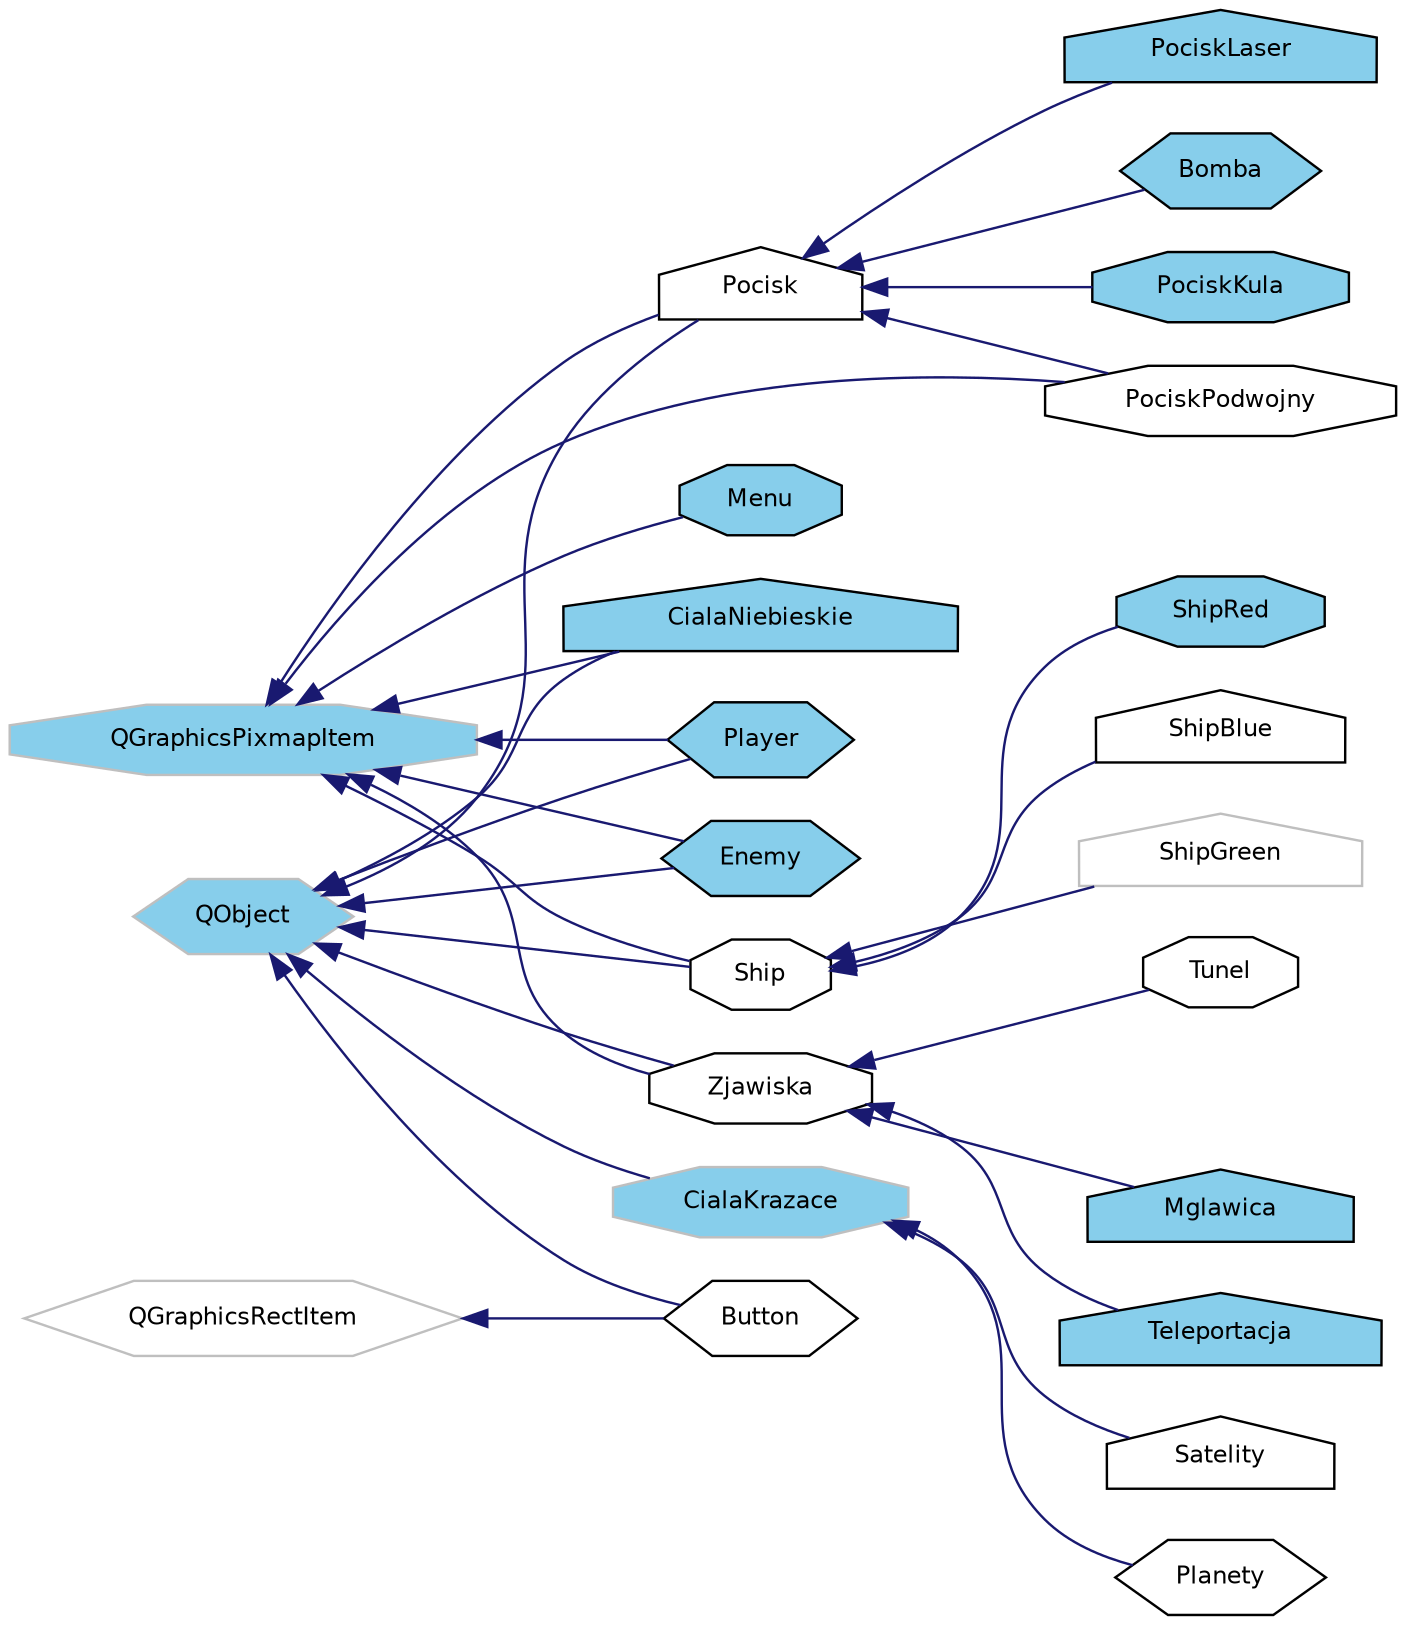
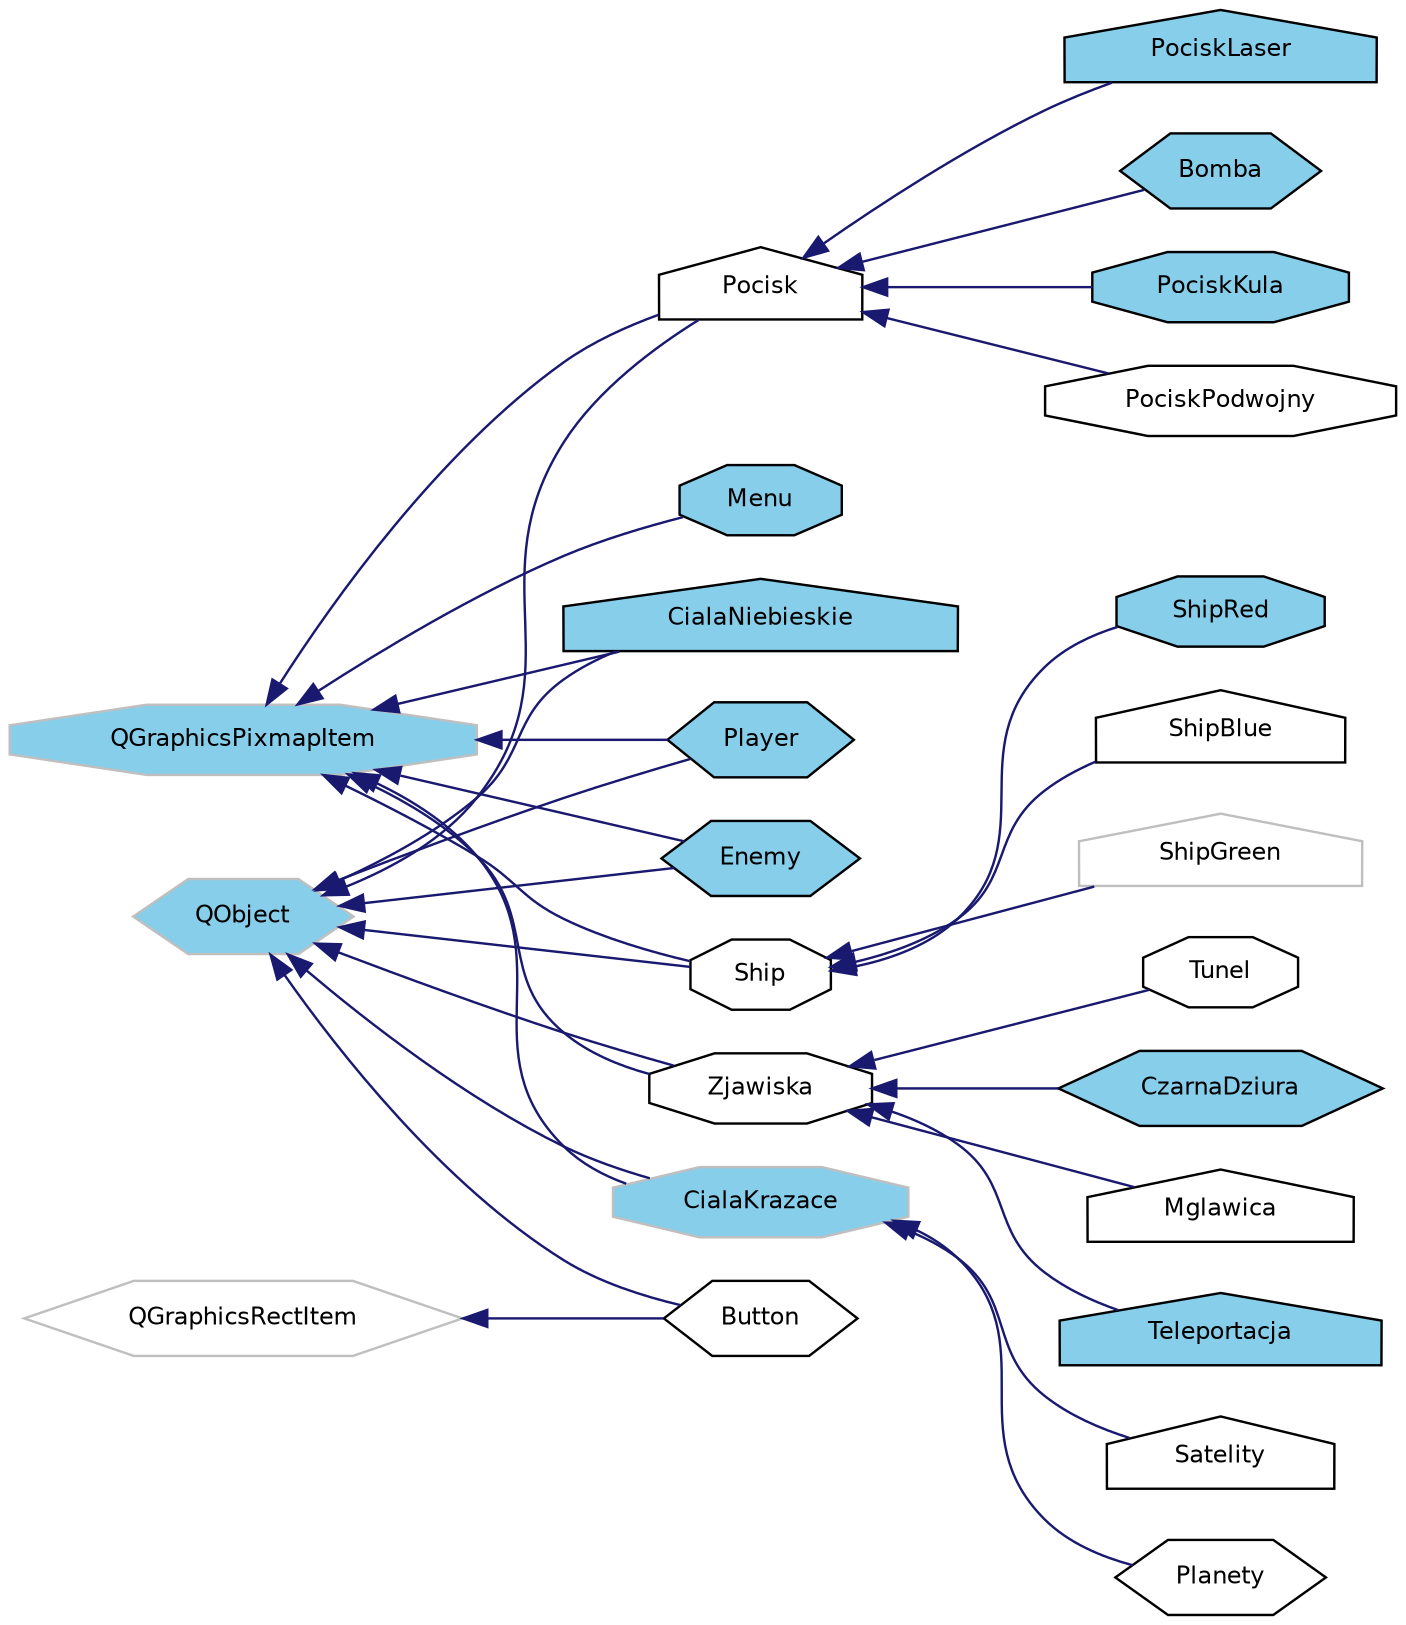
(628, 419) -> (517, 1041)
none -> (1221, 1088)
(1221, 1209) -> (1221, 1209)
